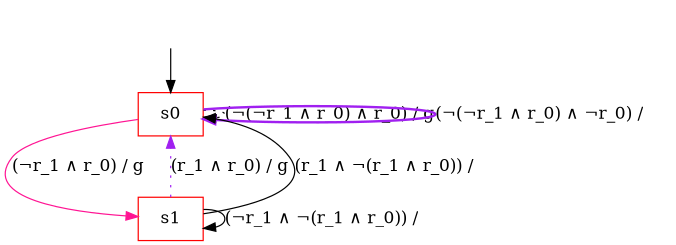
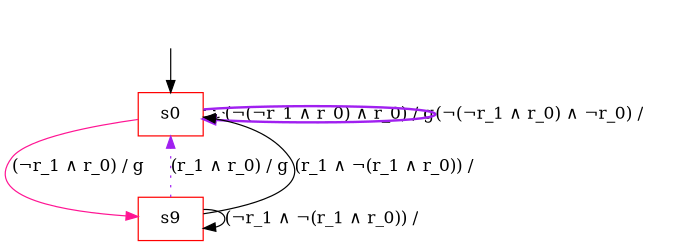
(171, 219) -> (171, 219)
